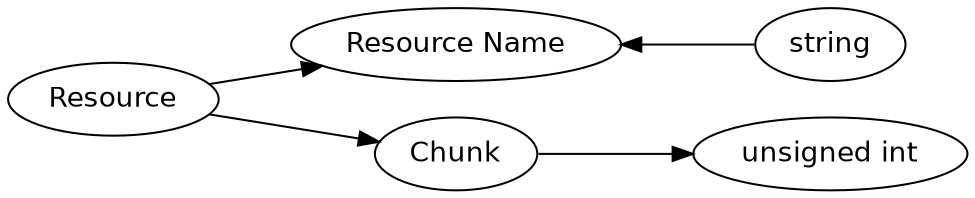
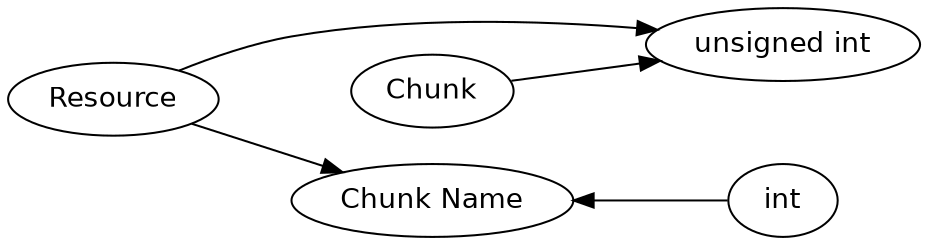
(456, 45) -> (432, 200)
(830, 45) -> (783, 200)
(284, 126) -> (405, 24)
